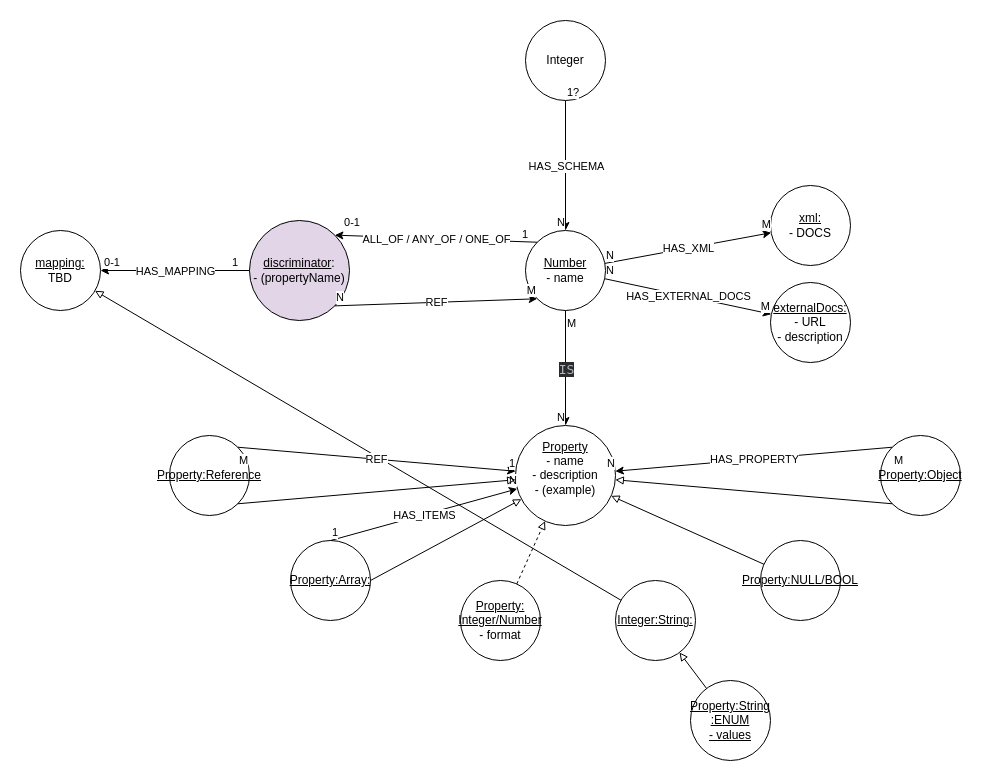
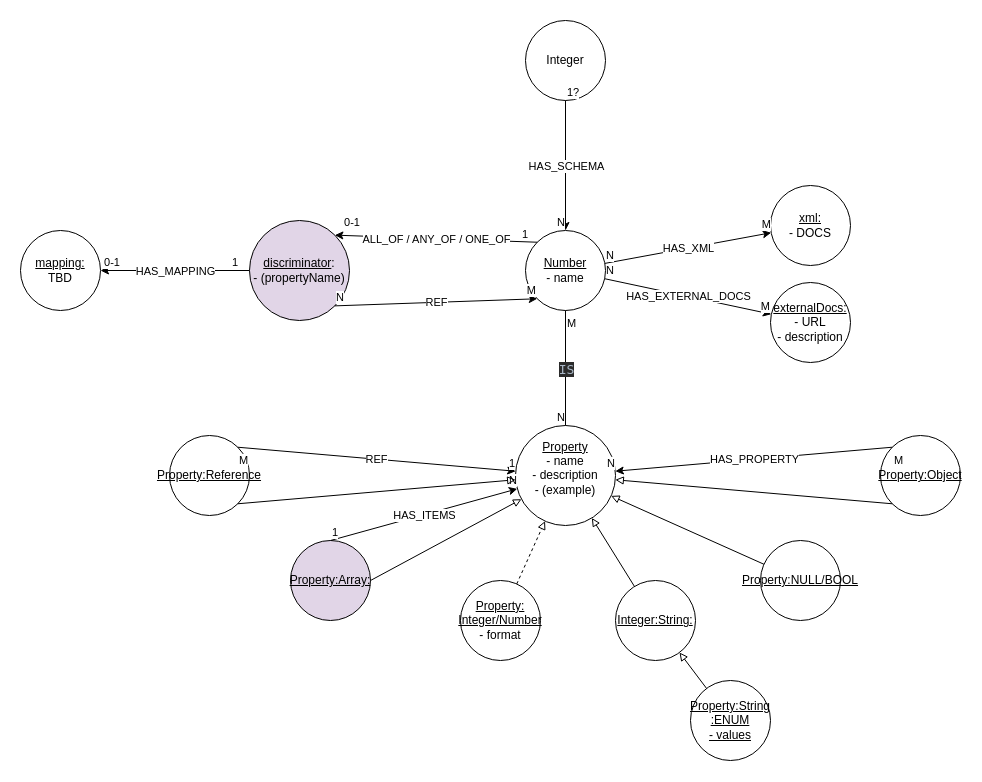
(237, 375) -> (615, 556)
(566, 417) -> (566, 420)
(331, 581) -> (331, 581)
